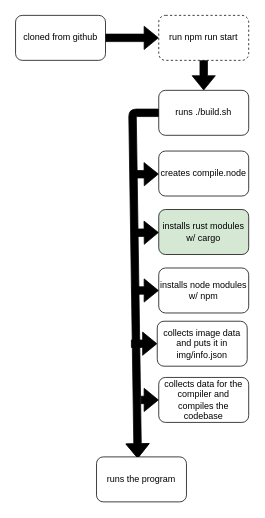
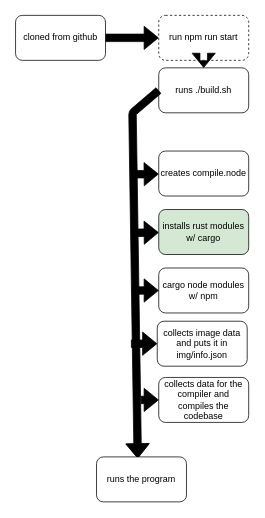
(204, 113) -> (204, 90)
(204, 291) -> (204, 291)
